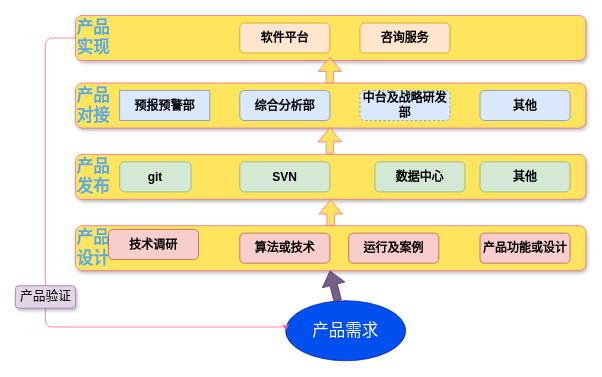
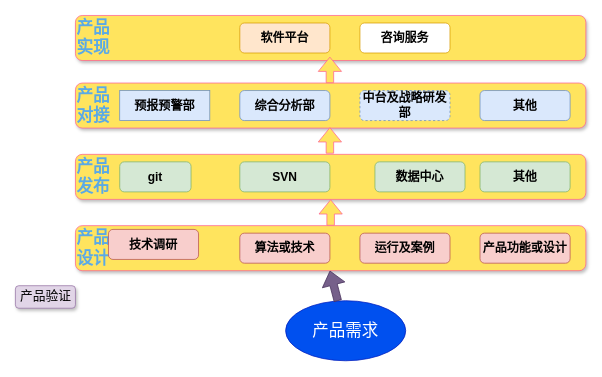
(405, 38) -> (405, 38)
(393, 248) -> (405, 248)
(284, 326) -> none
